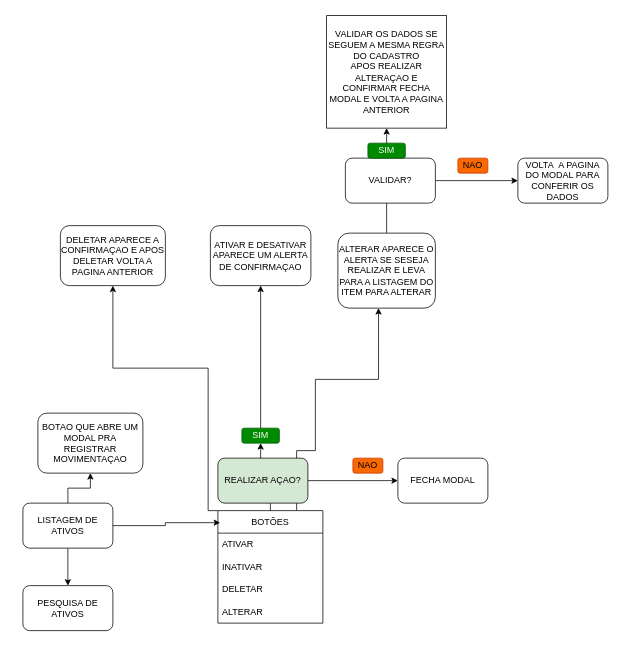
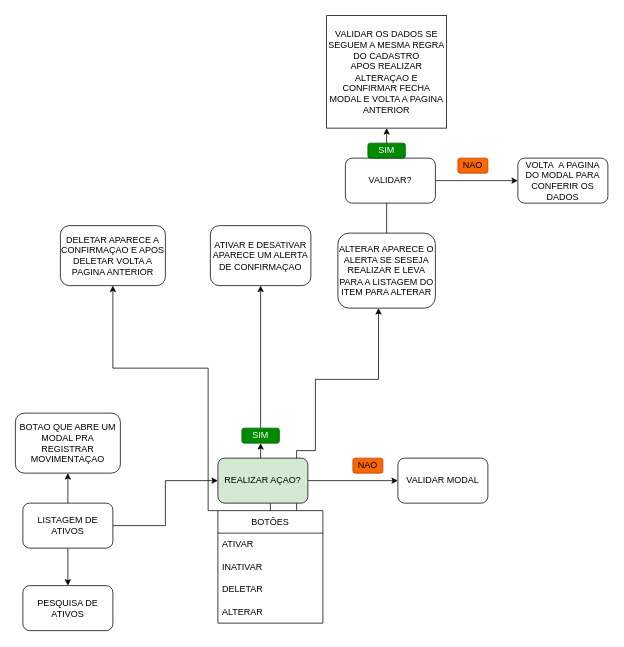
(90, 443) -> (68, 443)
(443, 480) -> (443, 480)
(190, 522) -> (166, 480)
